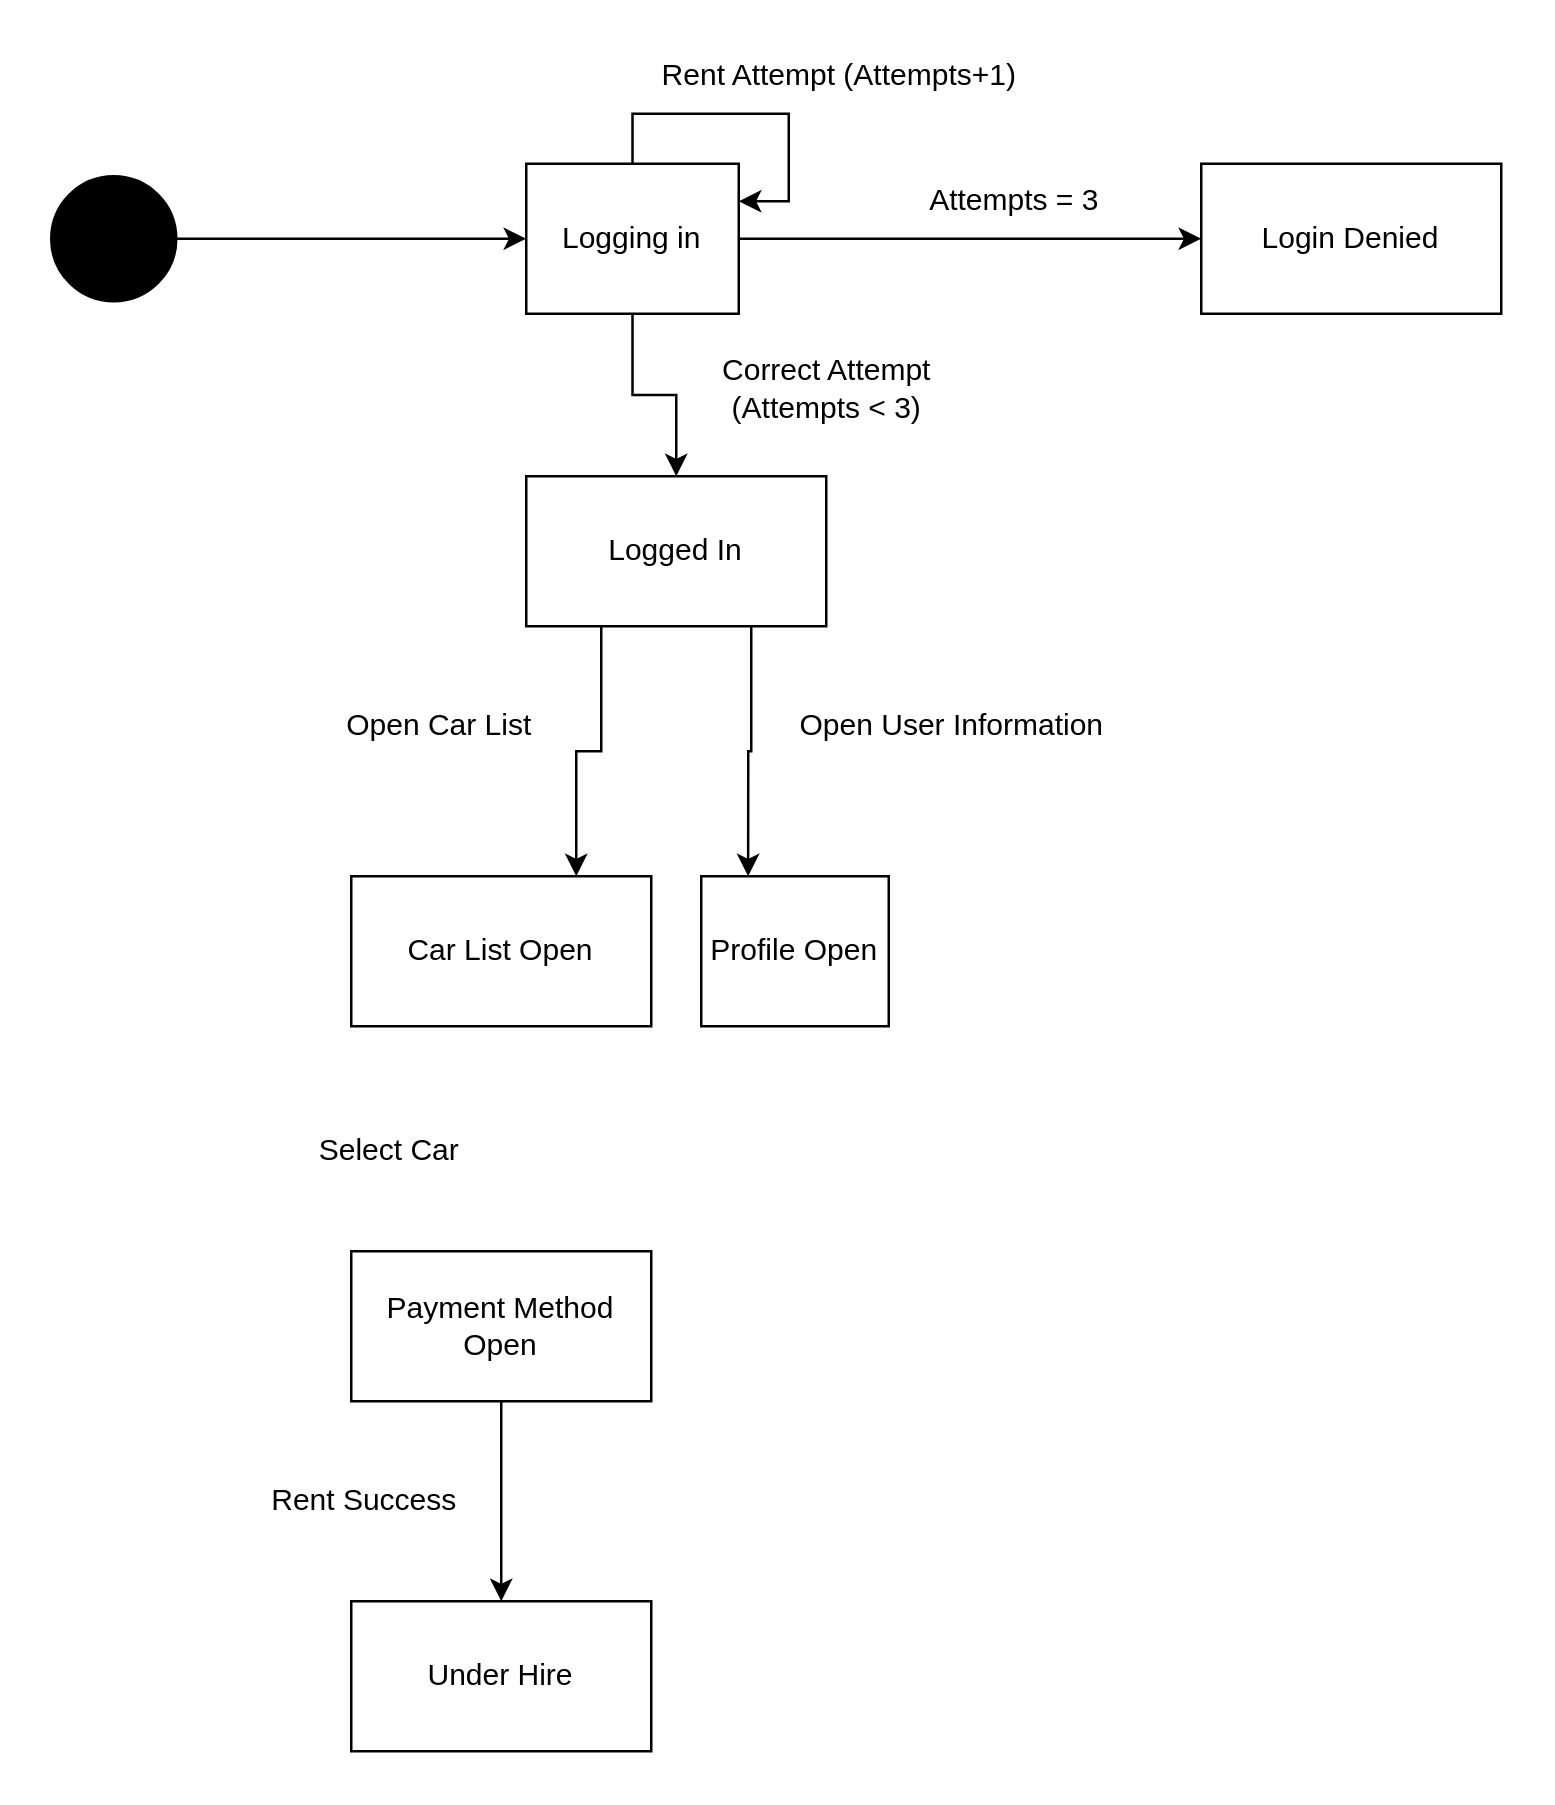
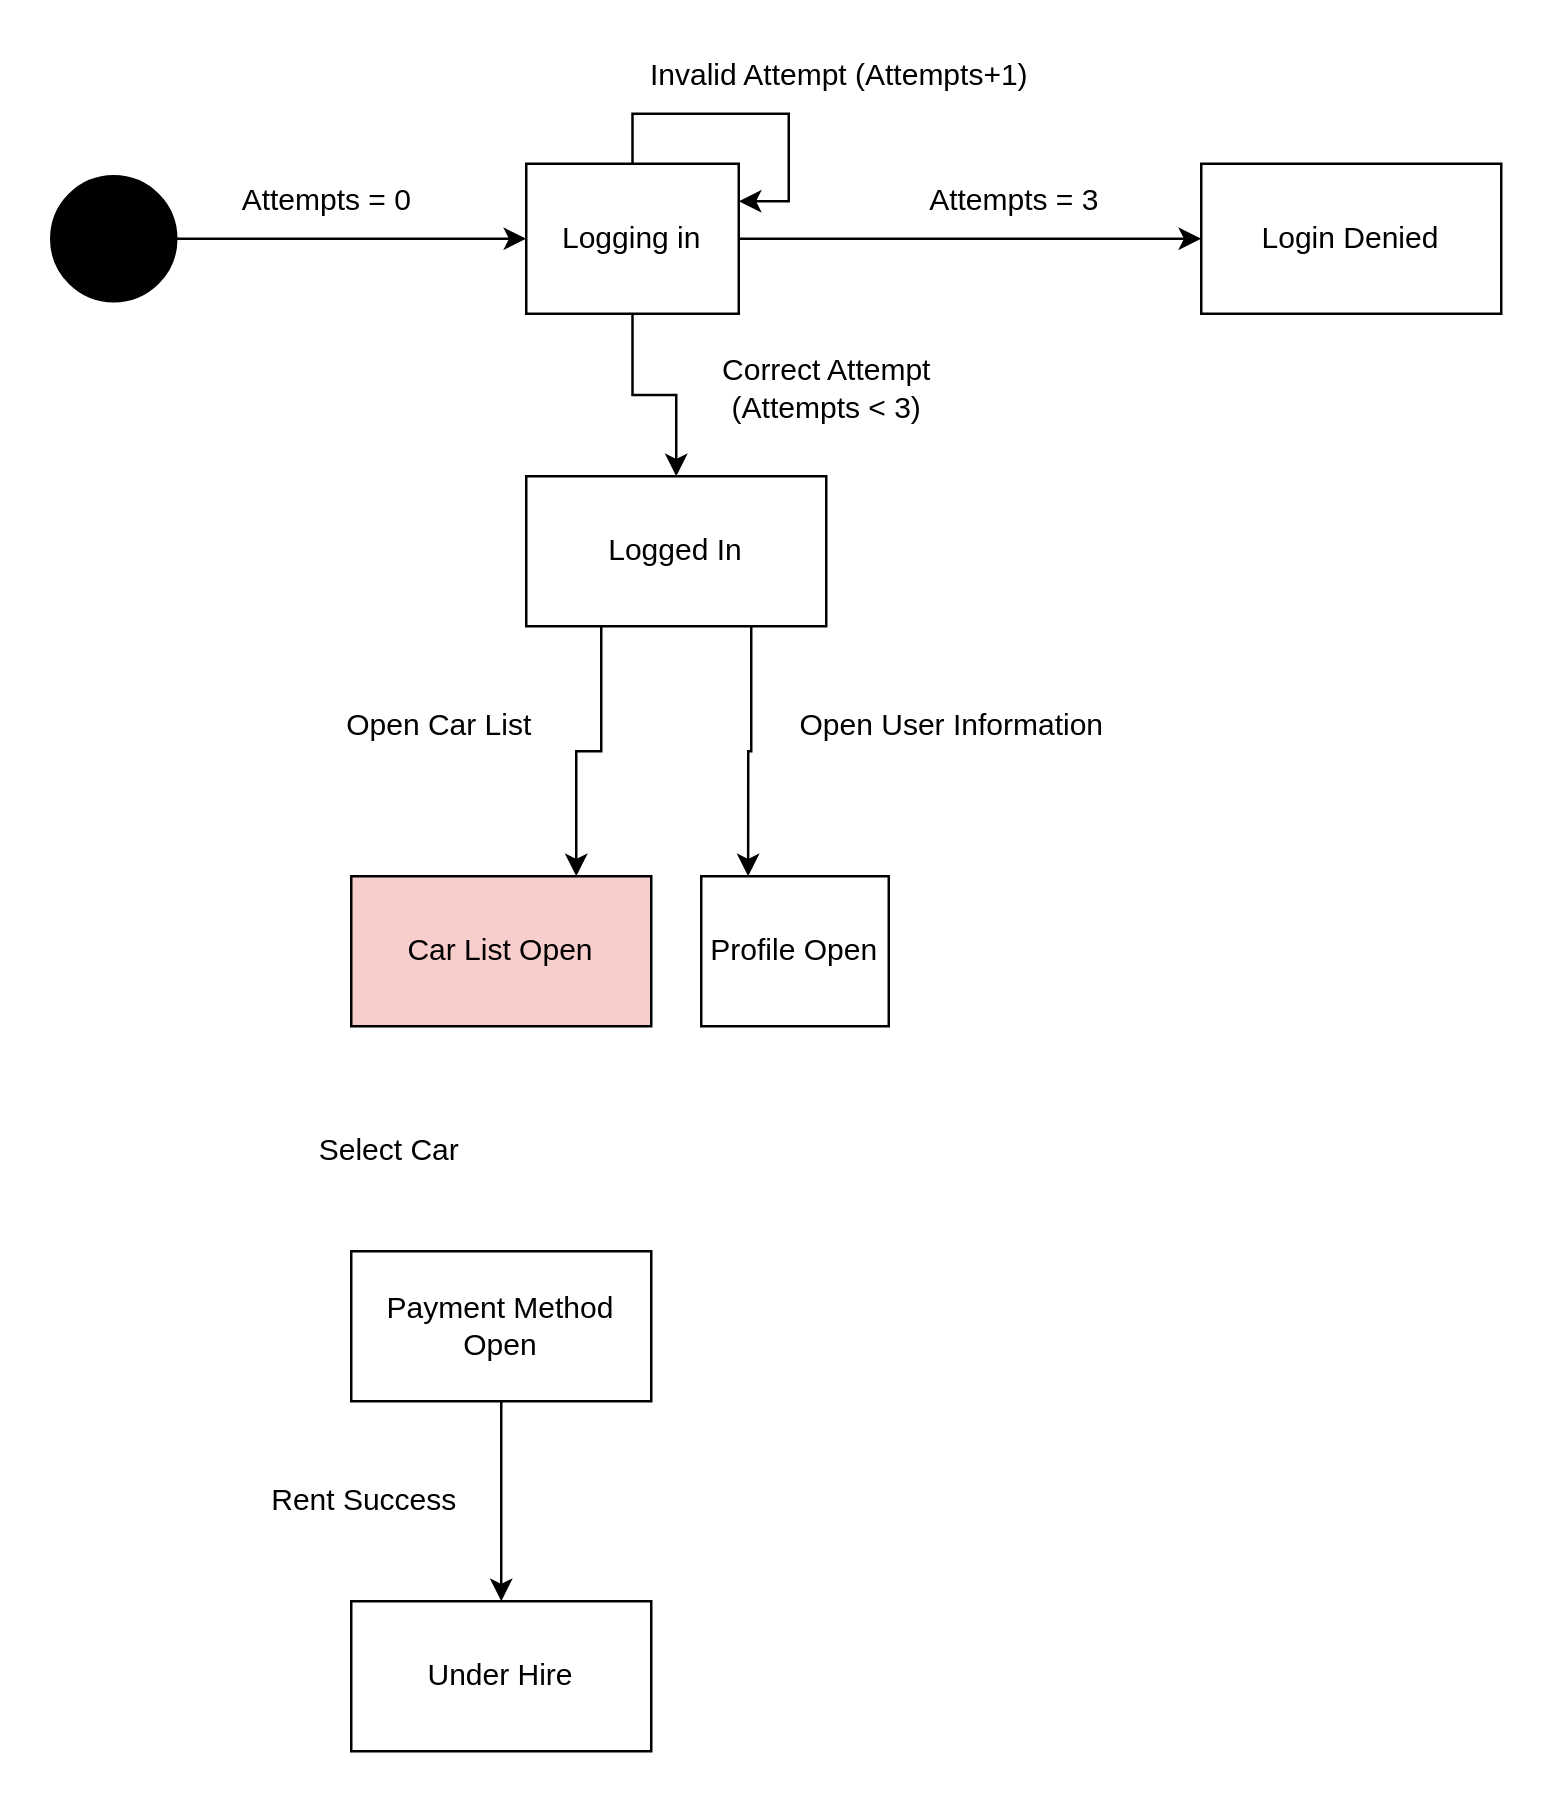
(840, 76) -> (840, 76)
none -> (326, 201)
(501, 951) -> (501, 951)
